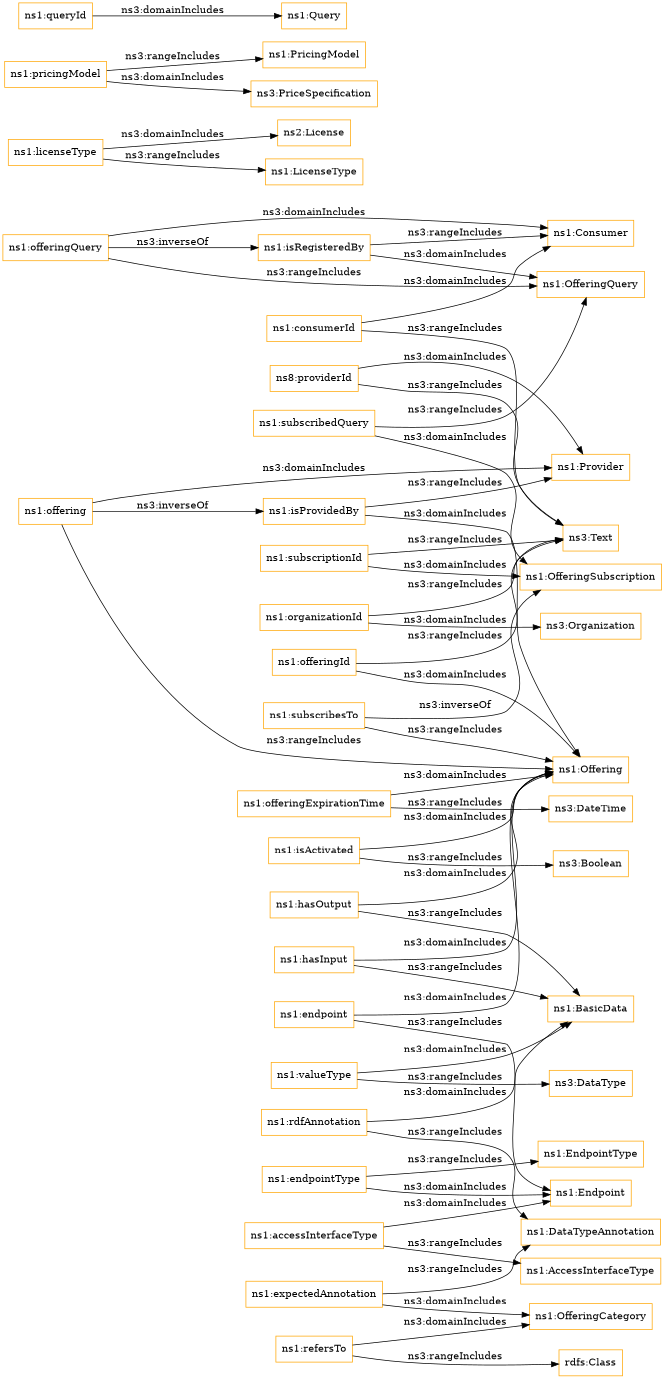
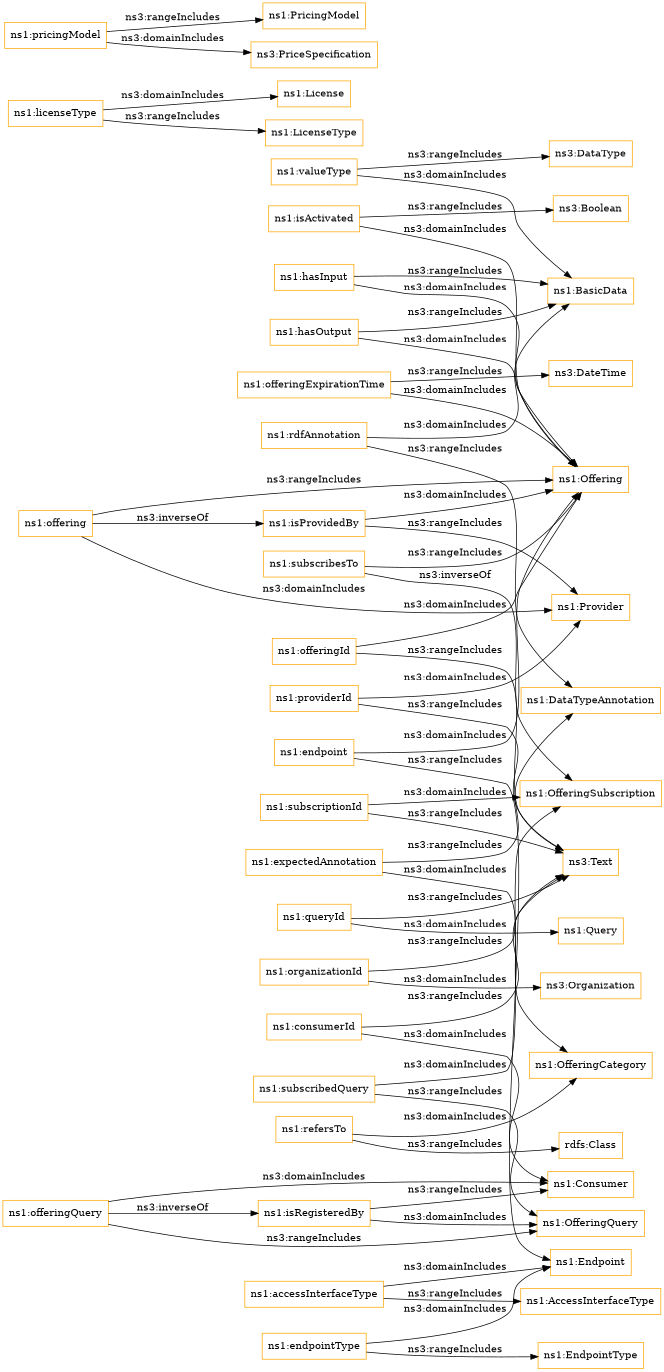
(314, 133) -> (314, 94)
(314, 378) -> (314, 698)
none -> (460, 912)
